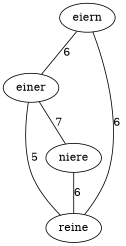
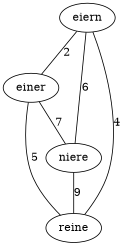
(67, 53) -> (67, 53)
none -> (81, 88)
(117, 123) -> (117, 123)
(78, 193) -> (78, 193)
